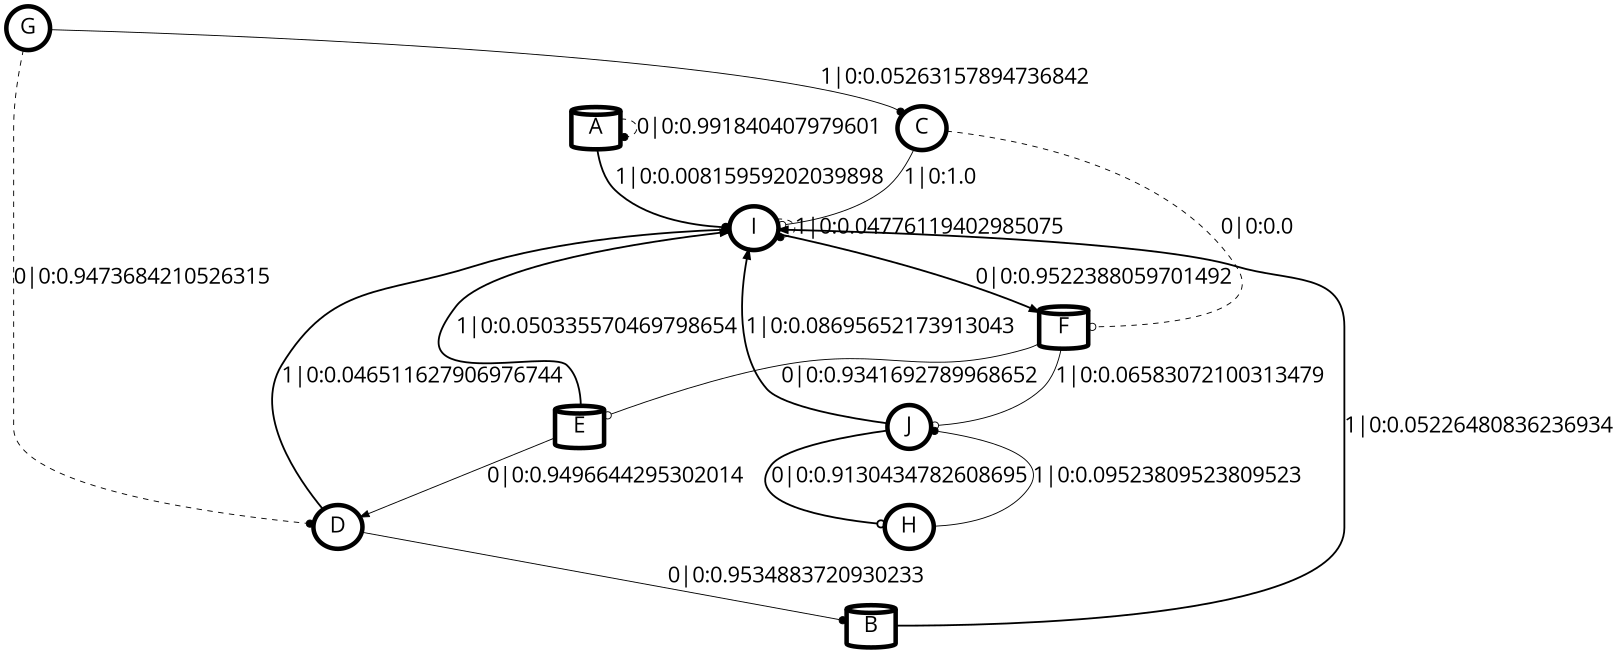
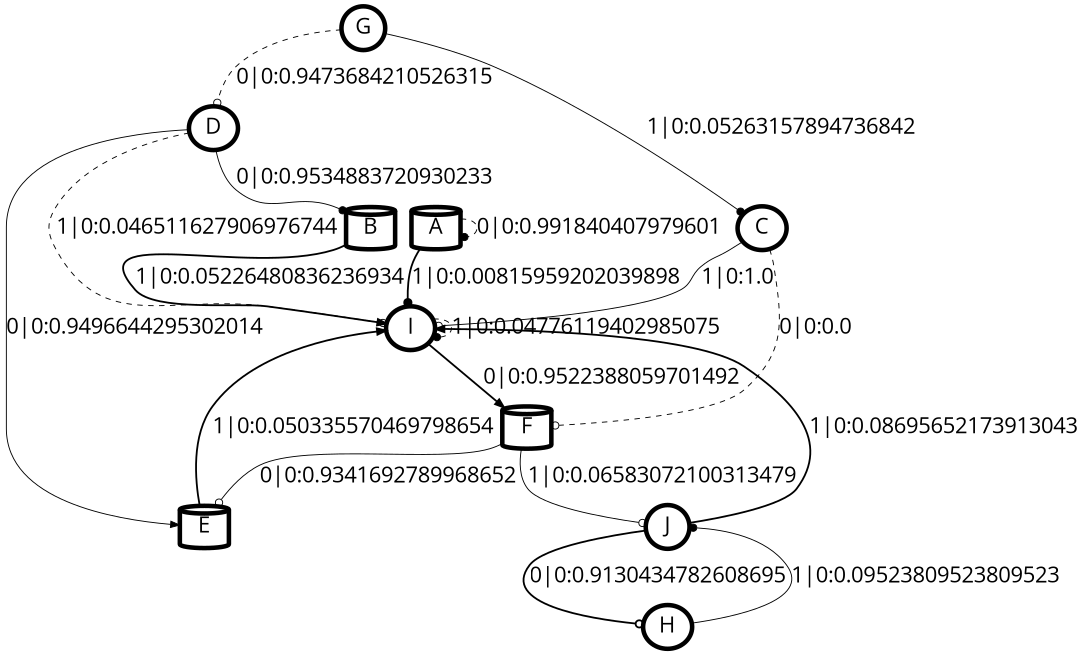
(410, 283) -> (107, 298)
(14, 398) -> (268, 46)
(462, 476) -> (6, 318)
